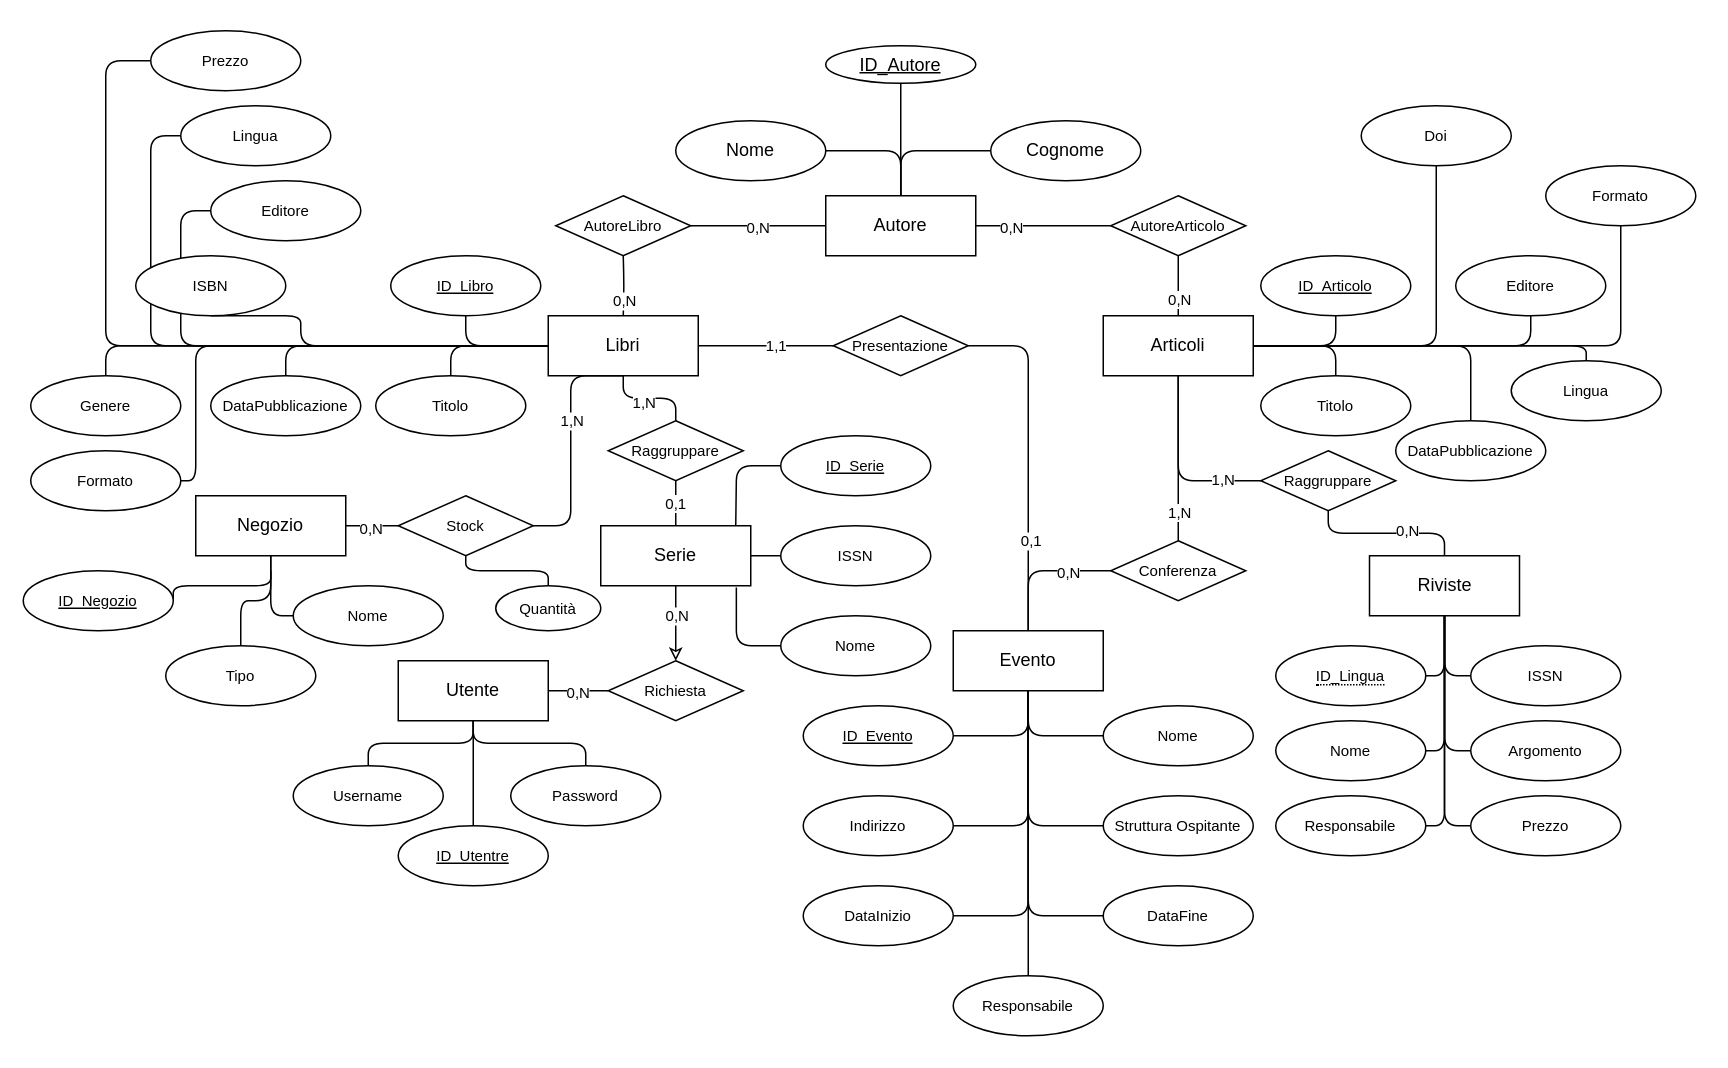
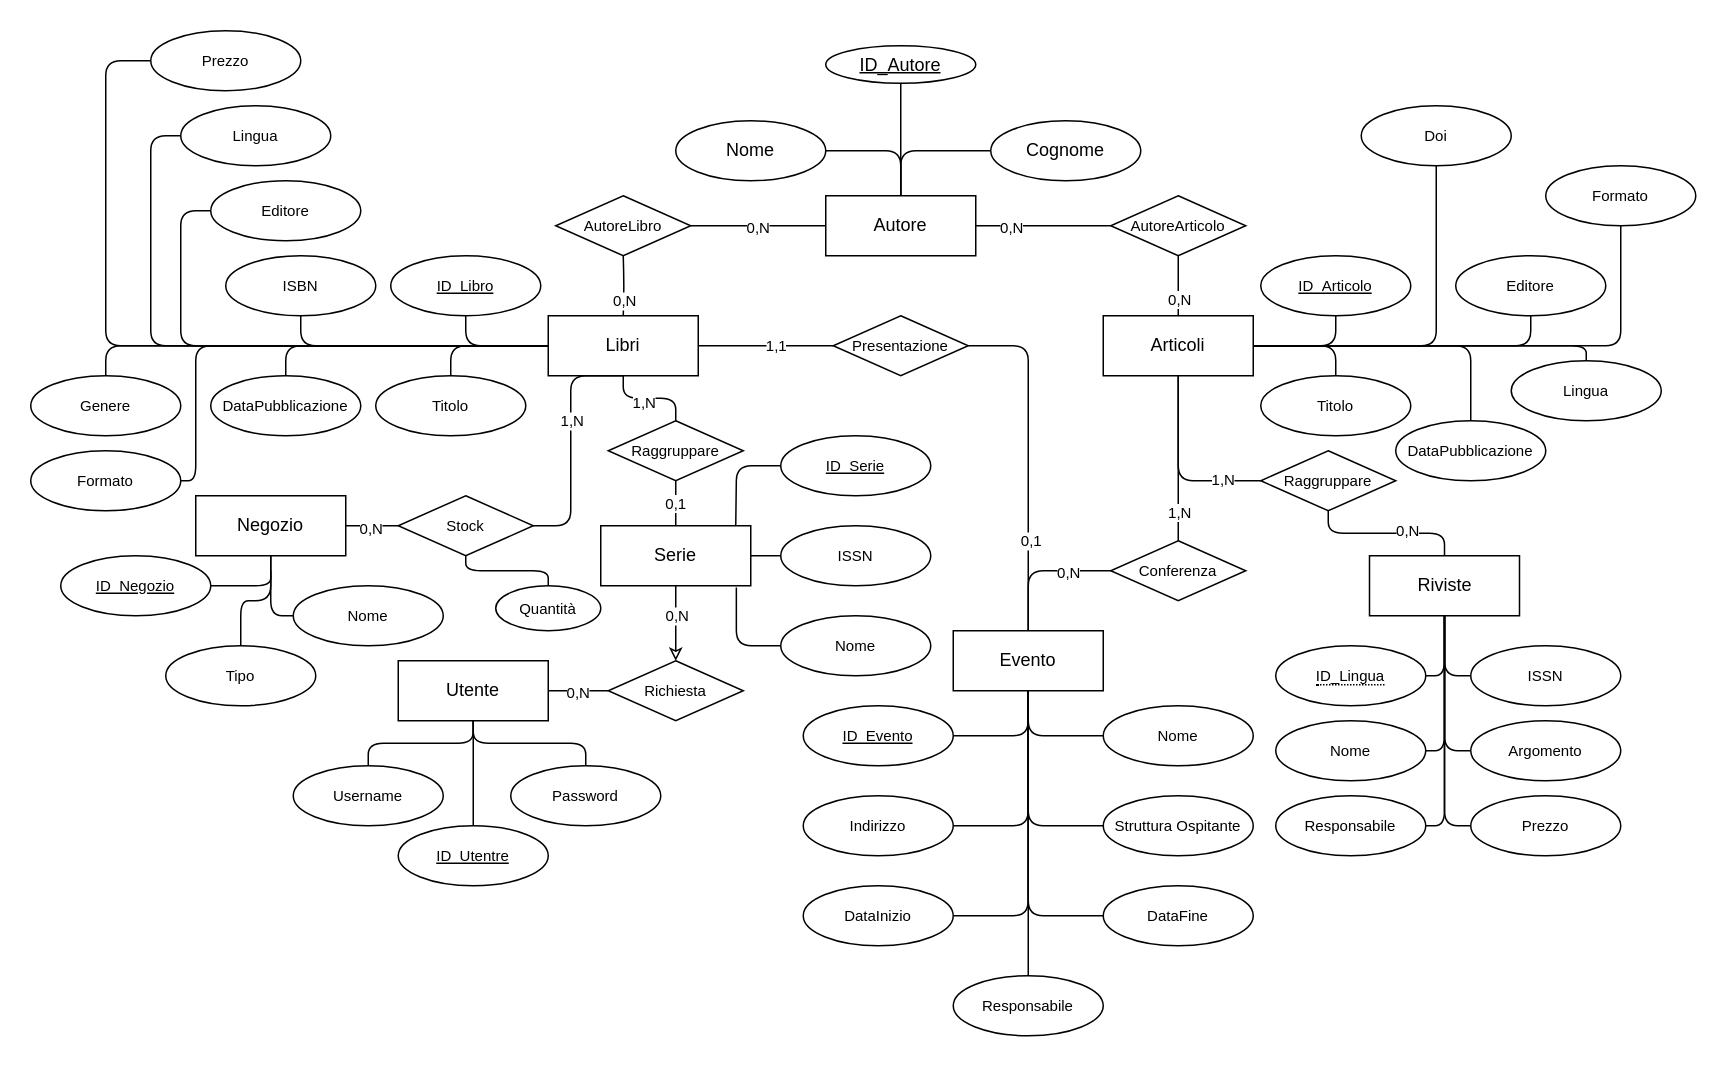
(211, 286) -> (301, 286)
(98, 601) -> (136, 586)
